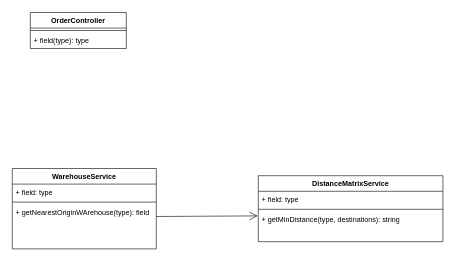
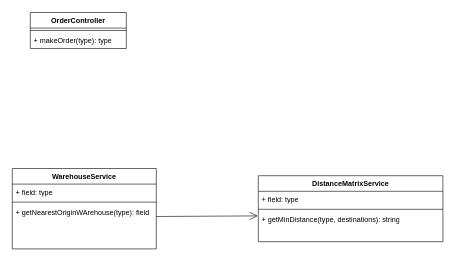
(68, 41) -> (77, 41)
